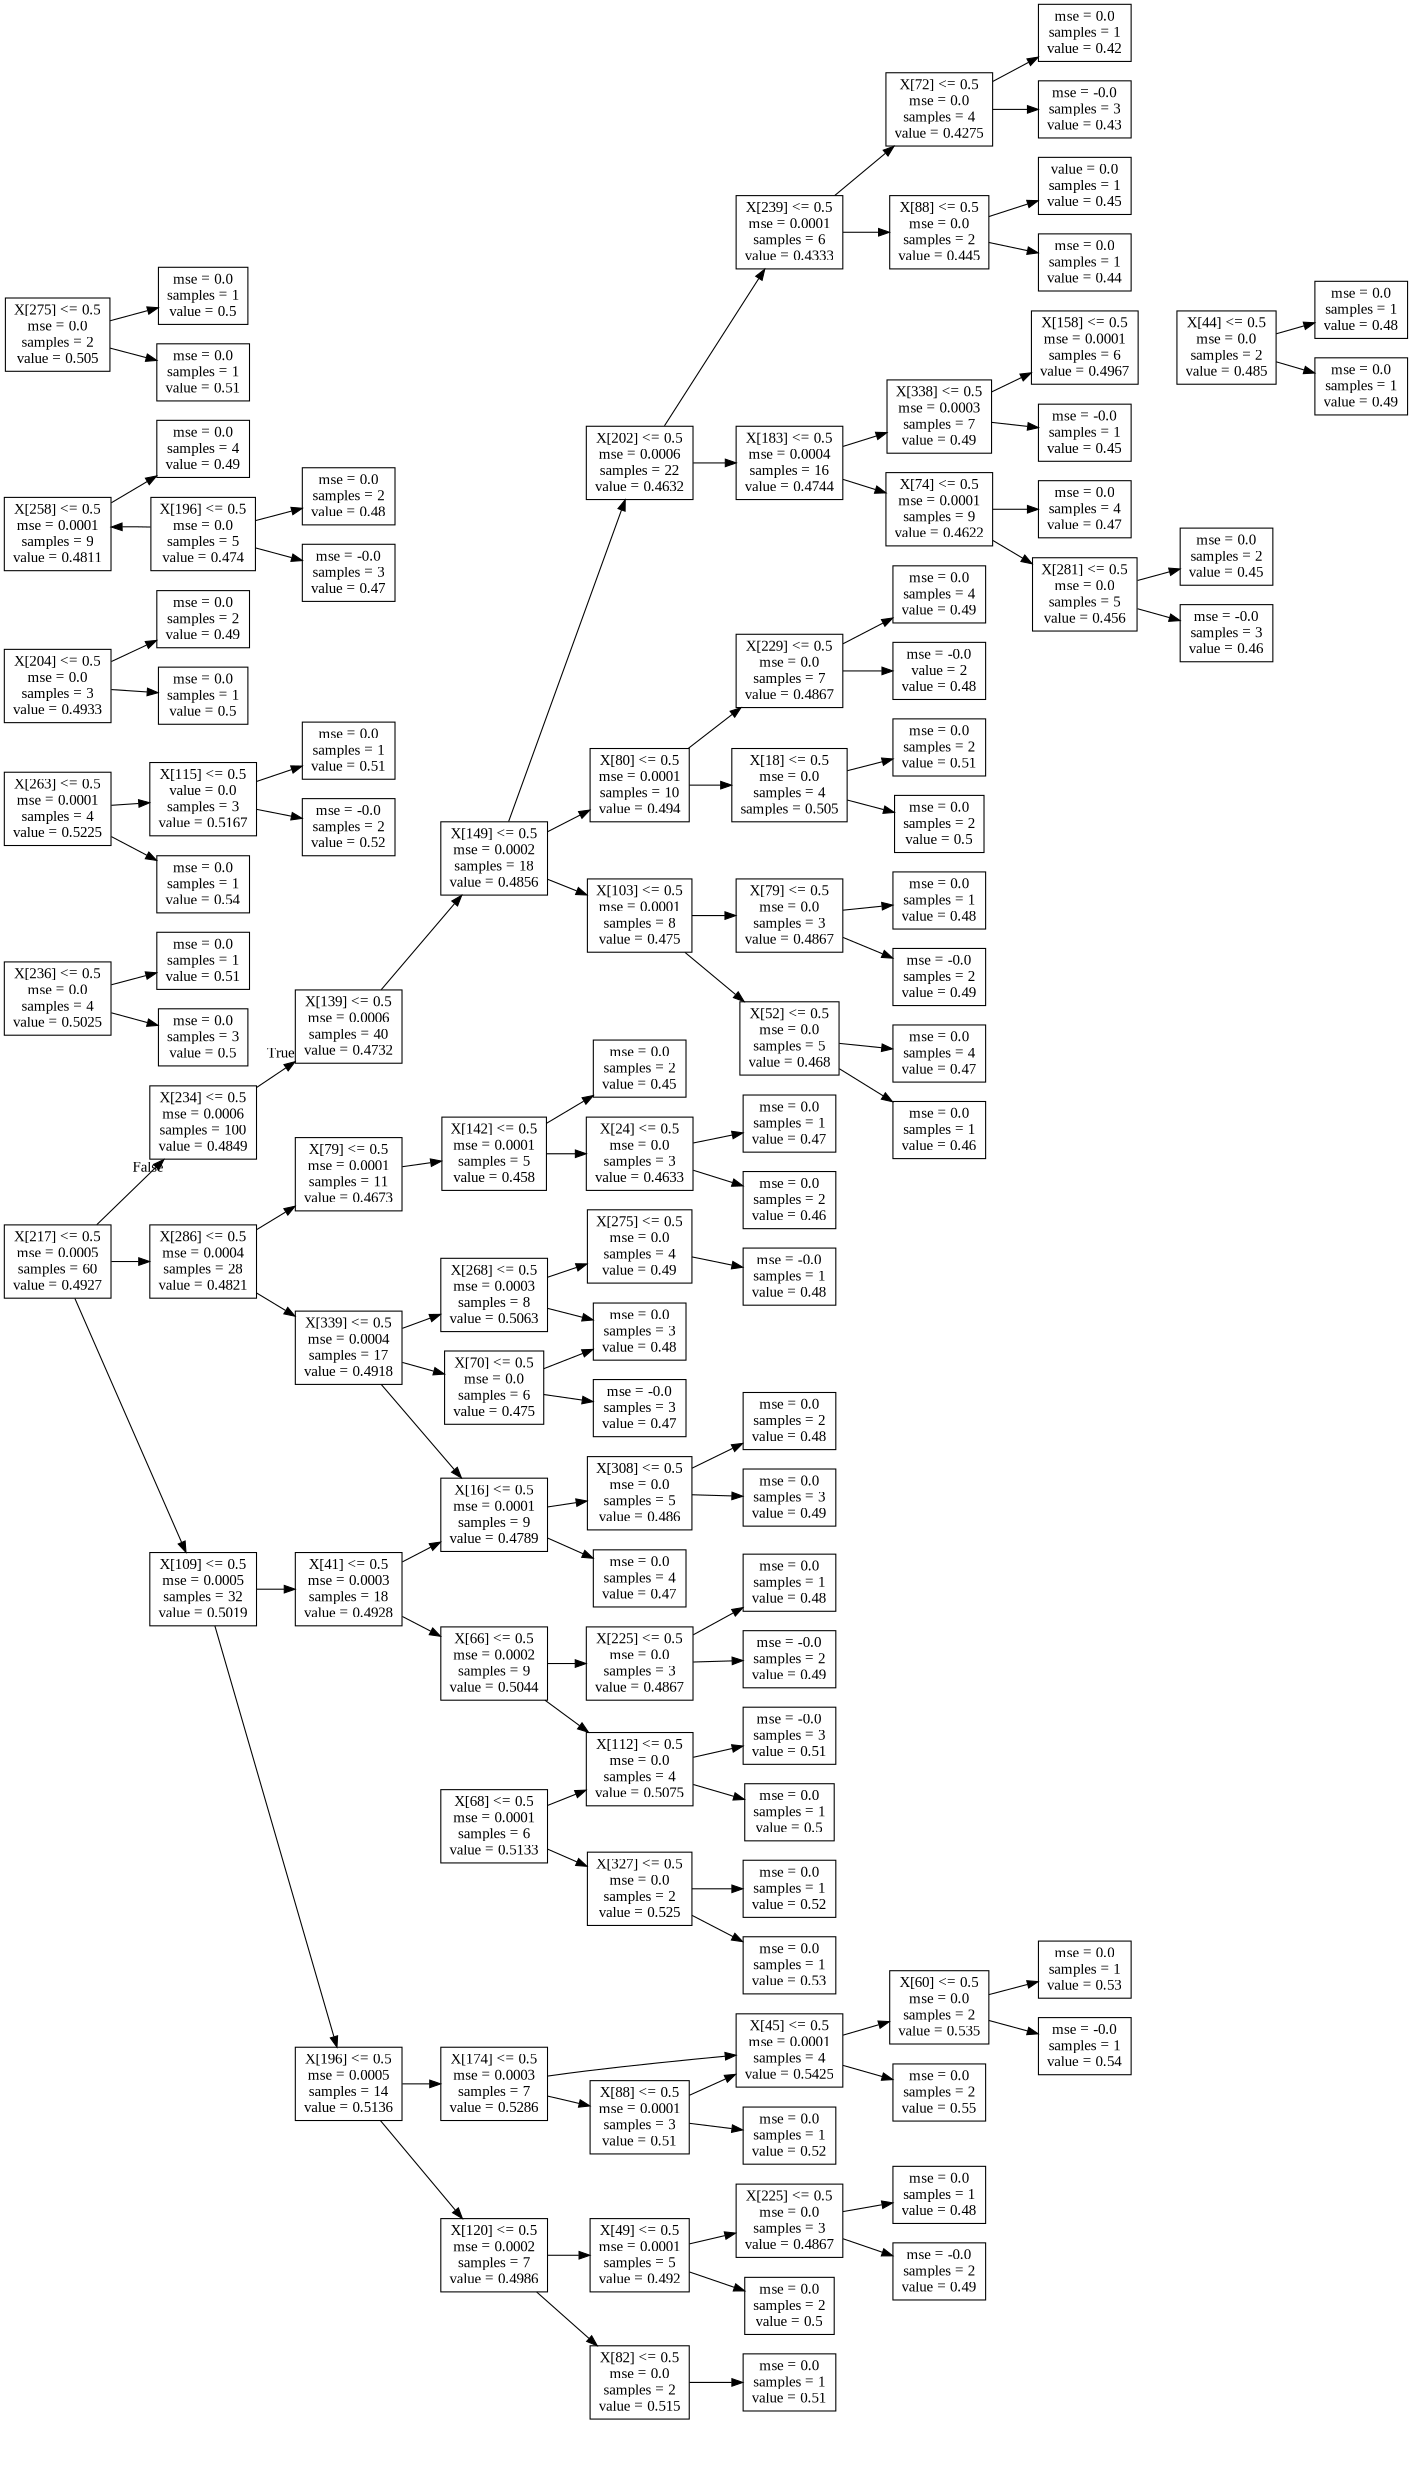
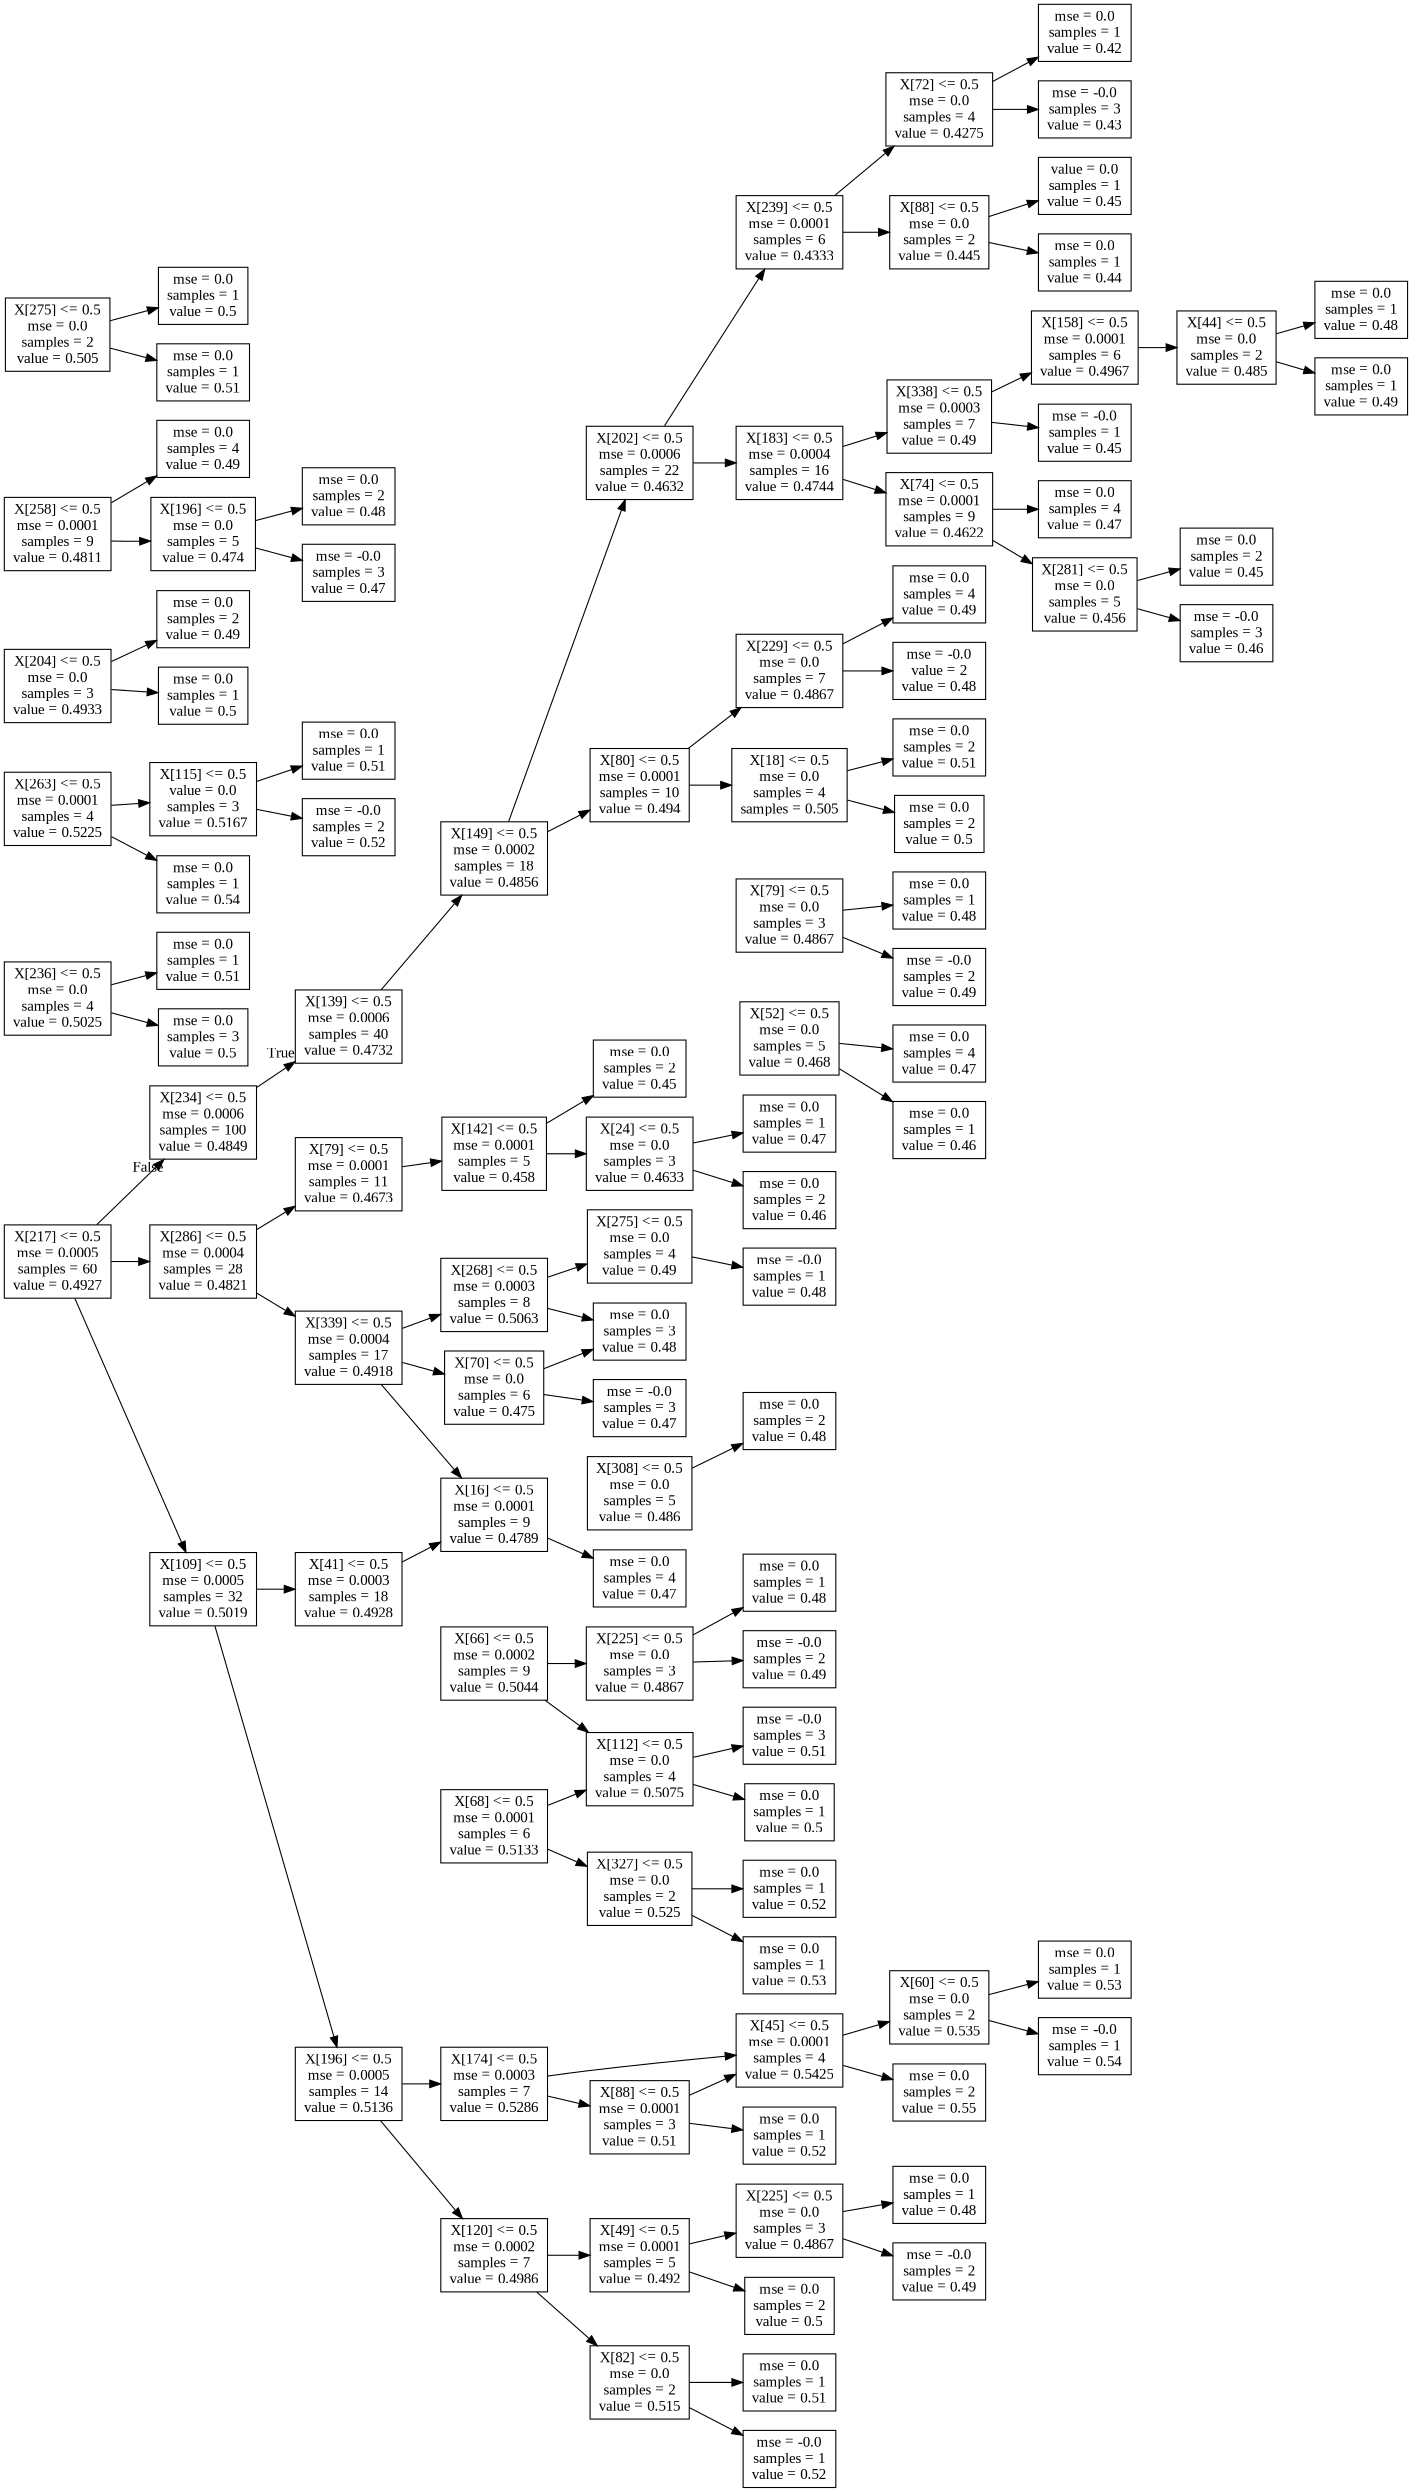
none -> (1152, 348)
(136, 527) -> (125, 541)
(640, 916) -> none
(789, 1498) -> none
(562, 1505) -> none
(417, 1624) -> none
none -> (789, 2459)
